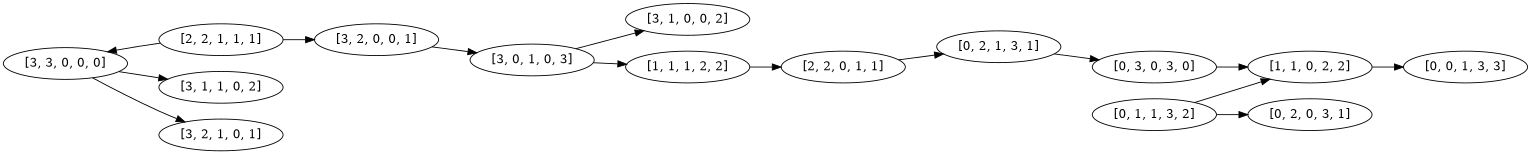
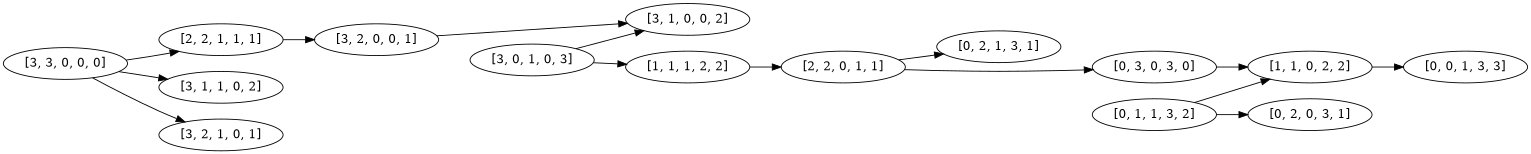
(138, 46) -> (148, 57)
(450, 49) -> (528, 30)
(1072, 56) -> (994, 71)
